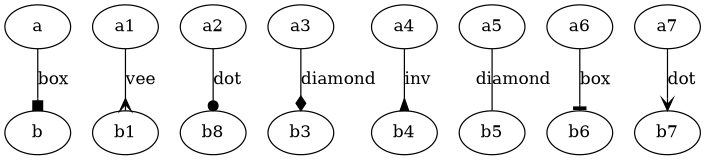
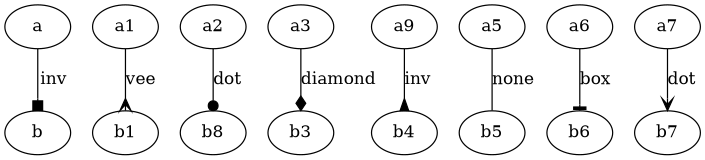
(404, 27) -> (404, 27)
(54, 80) -> (54, 80)
(513, 80) -> (513, 80)
